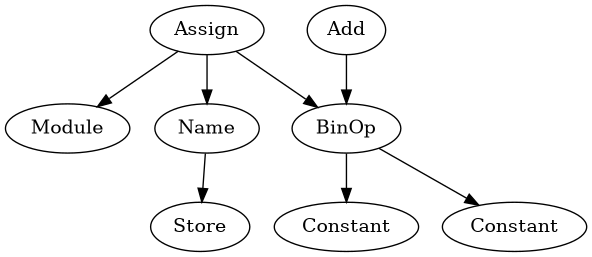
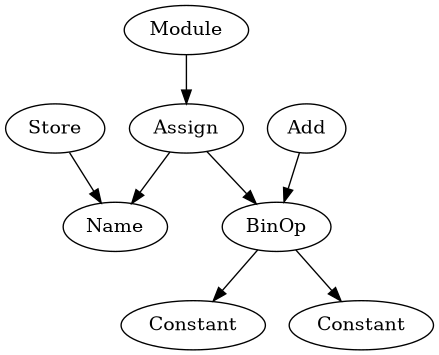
(144, 75) -> (186, 73)
(204, 171) -> (82, 172)
